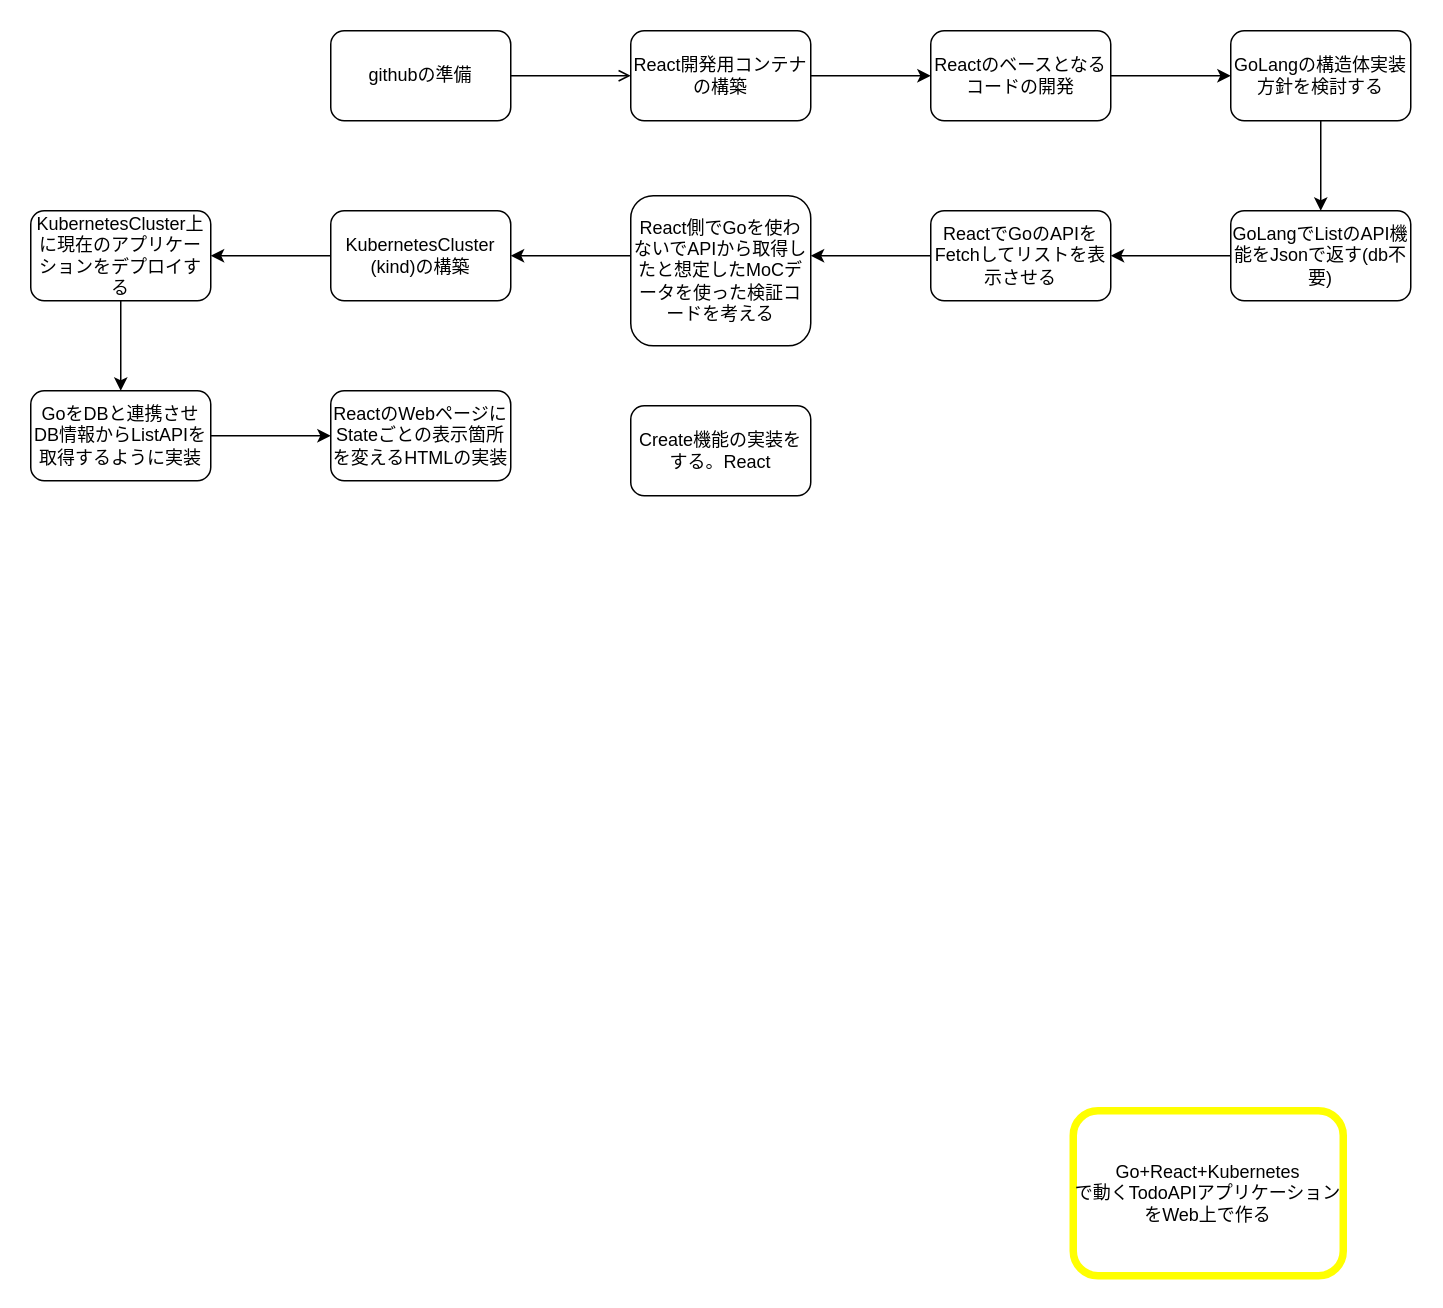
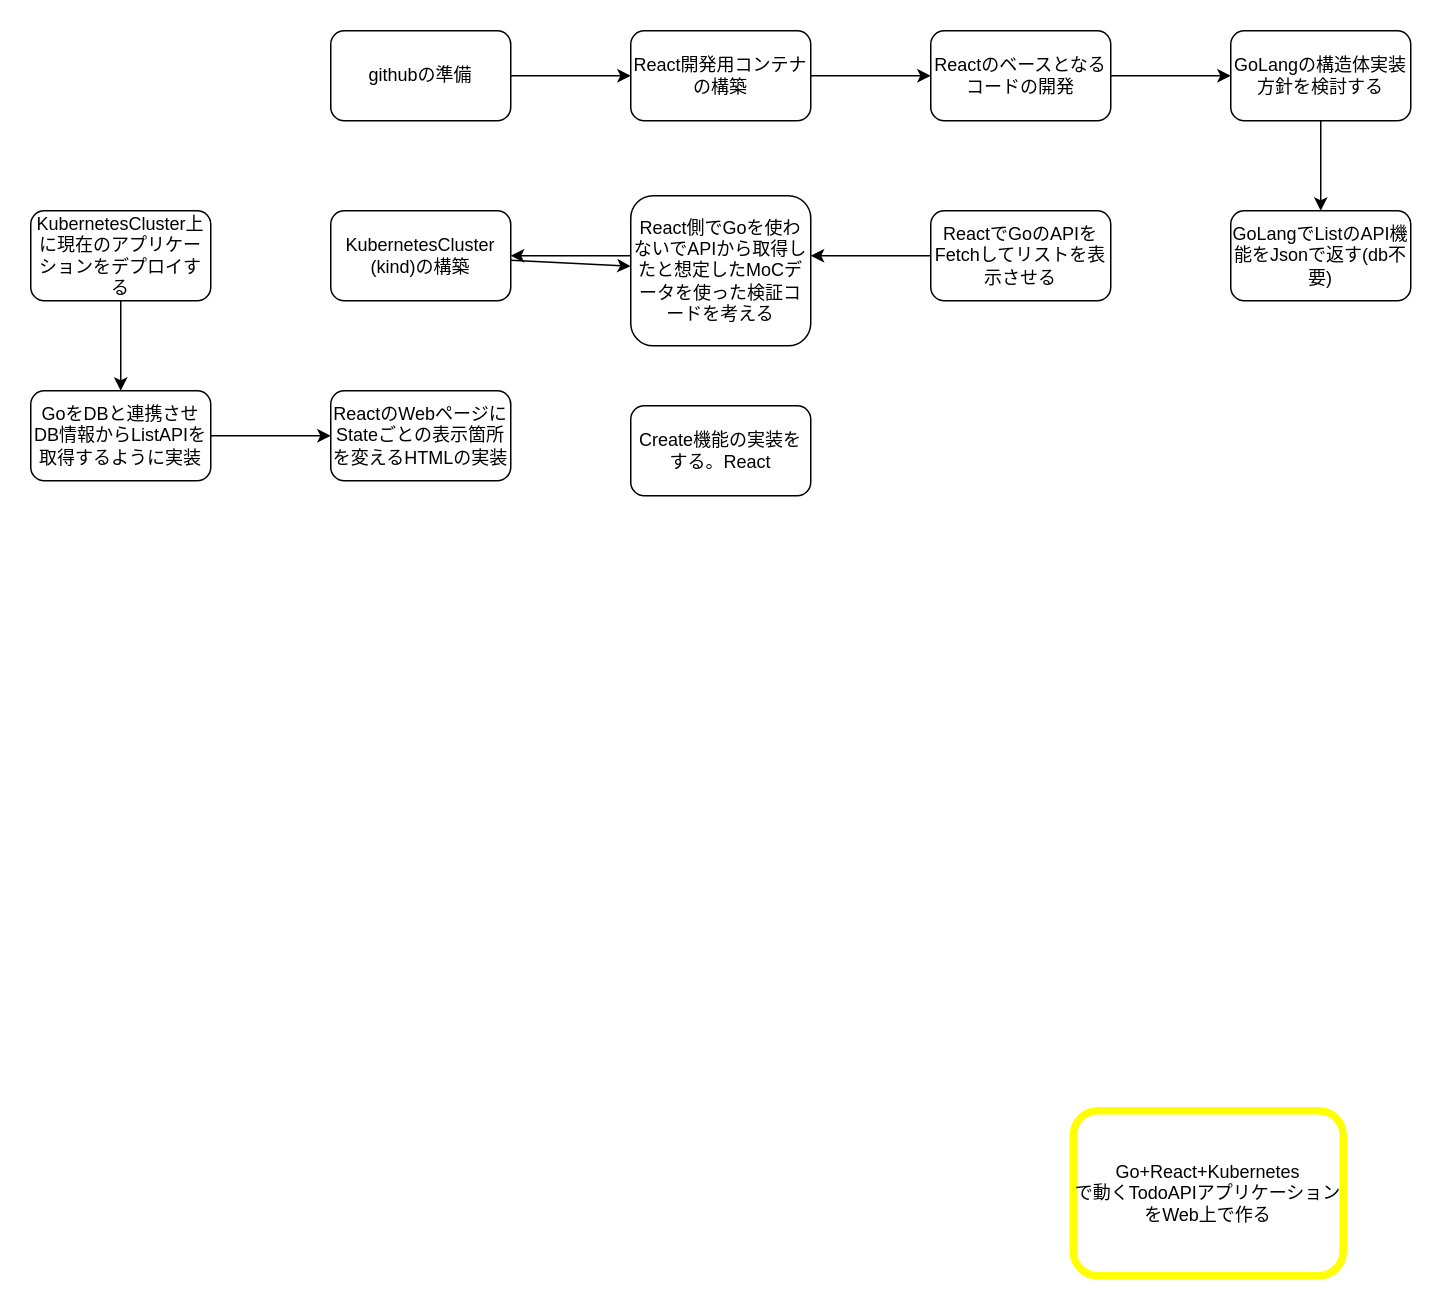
(621, 76) -> (619, 76)
(276, 256) -> (566, 263)
(1176, 256) -> none
